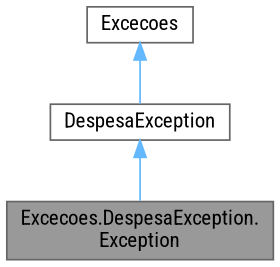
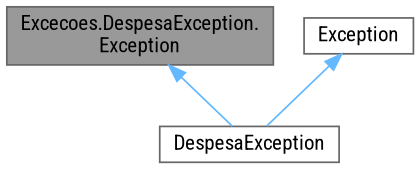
(140, 25) -> (359, 36)
(140, 179) -> (207, 102)
